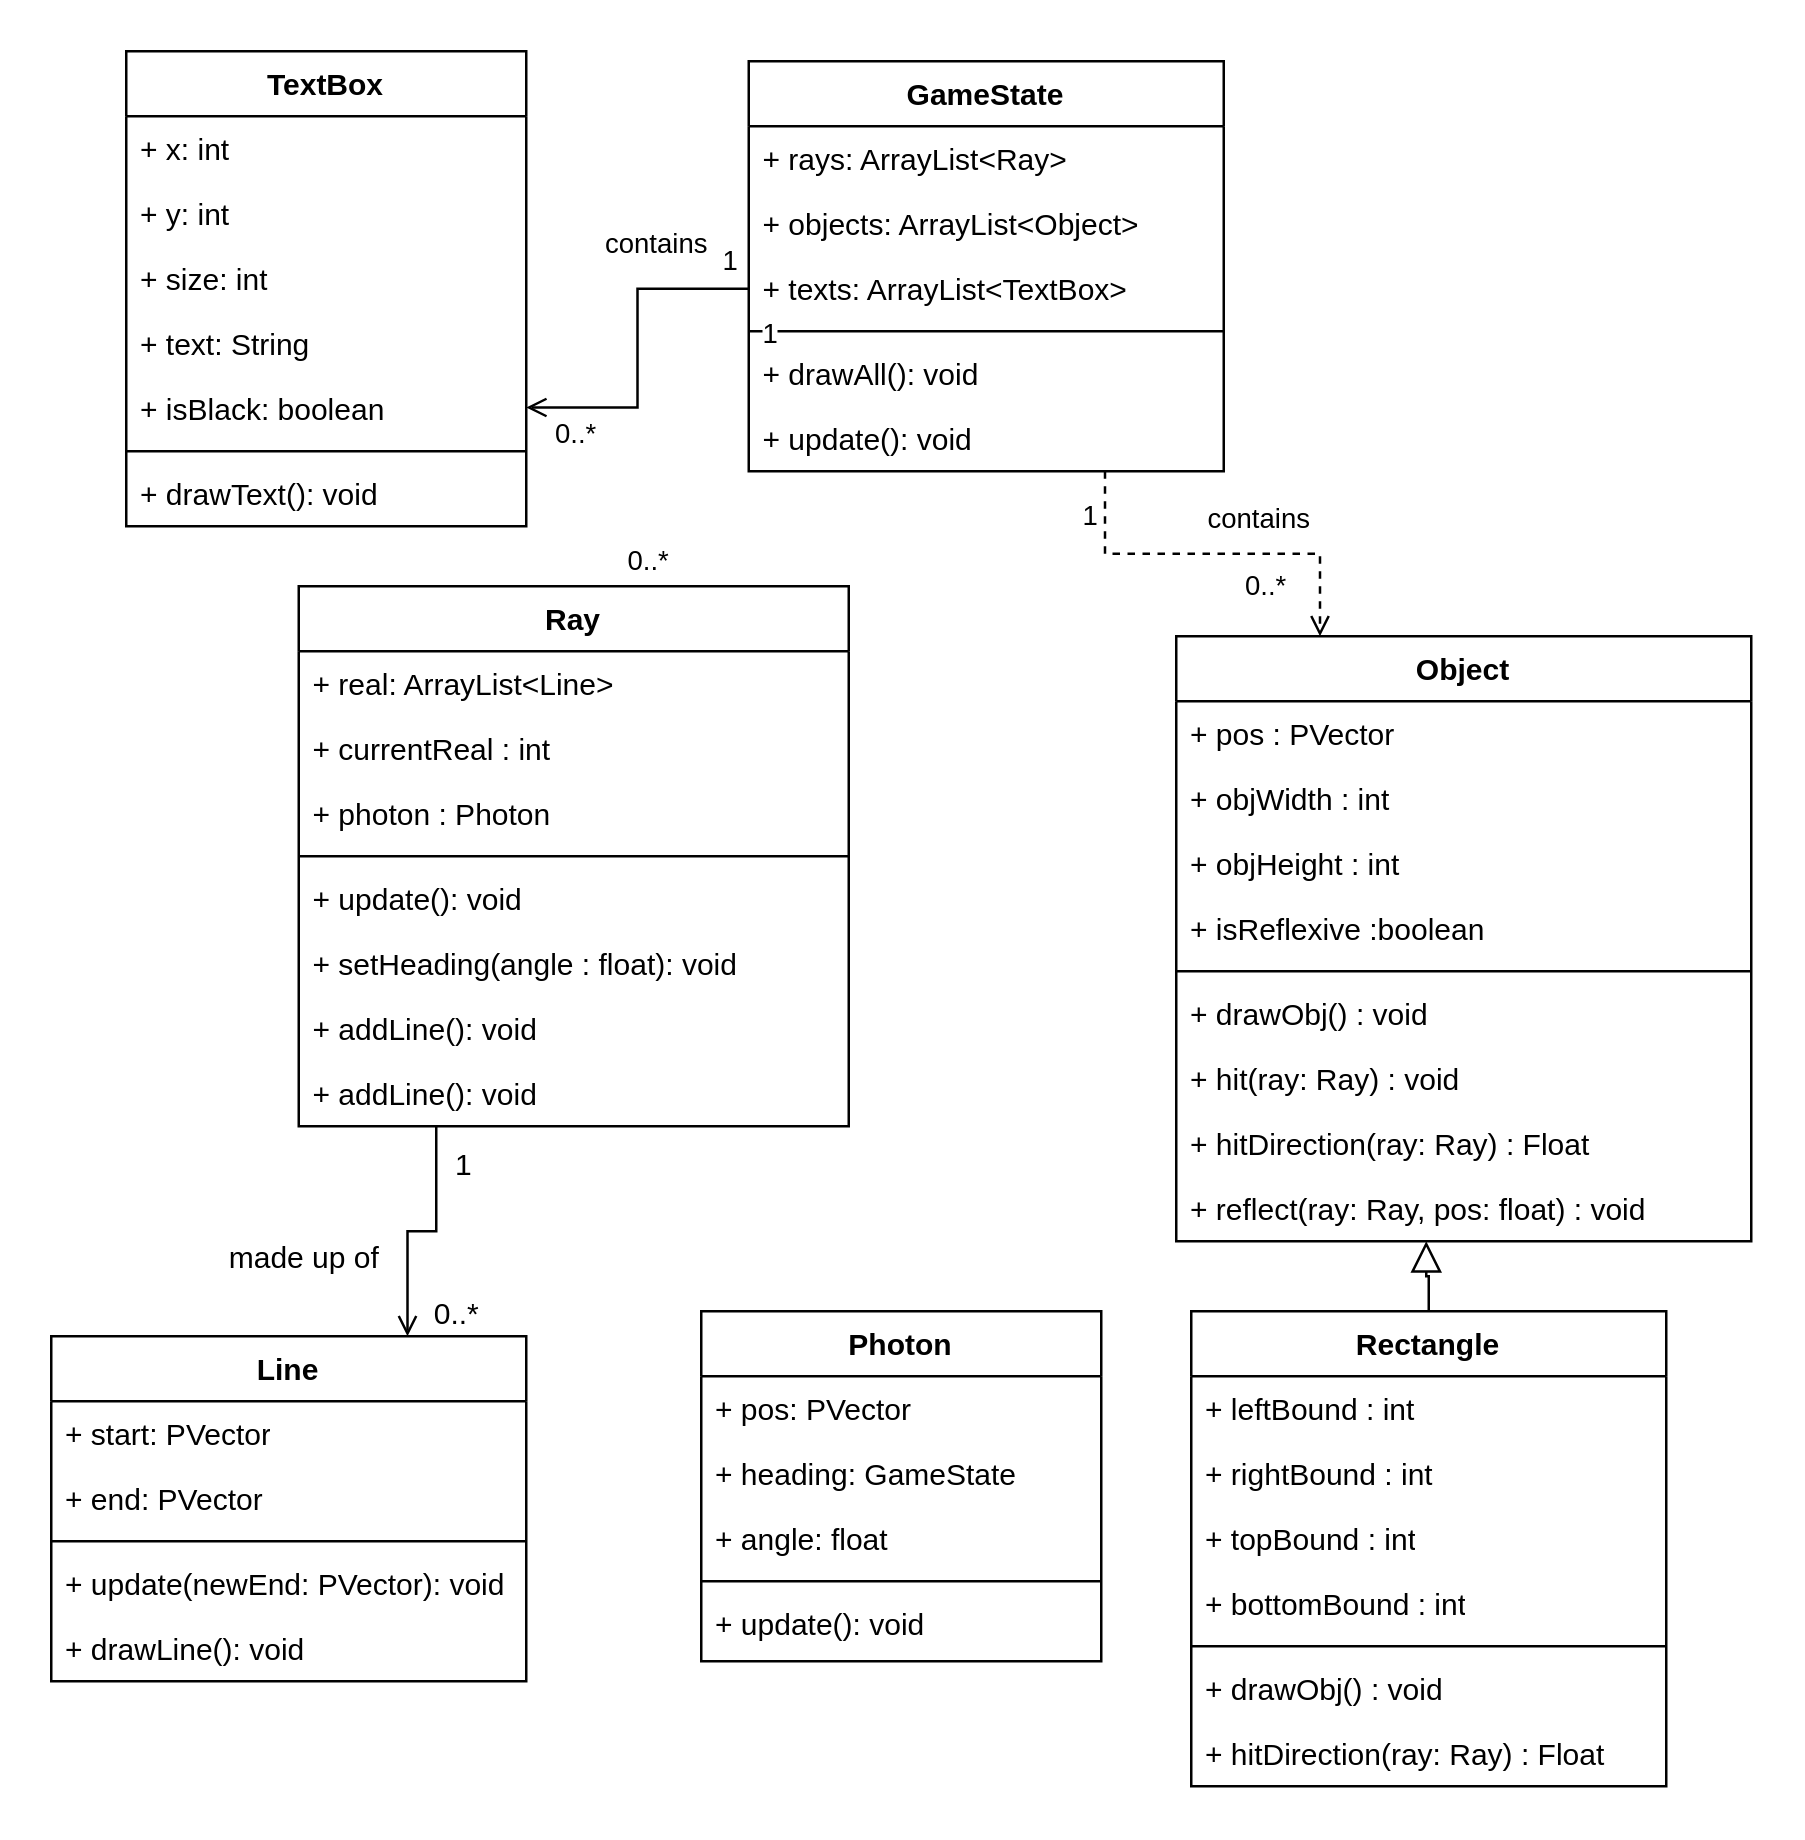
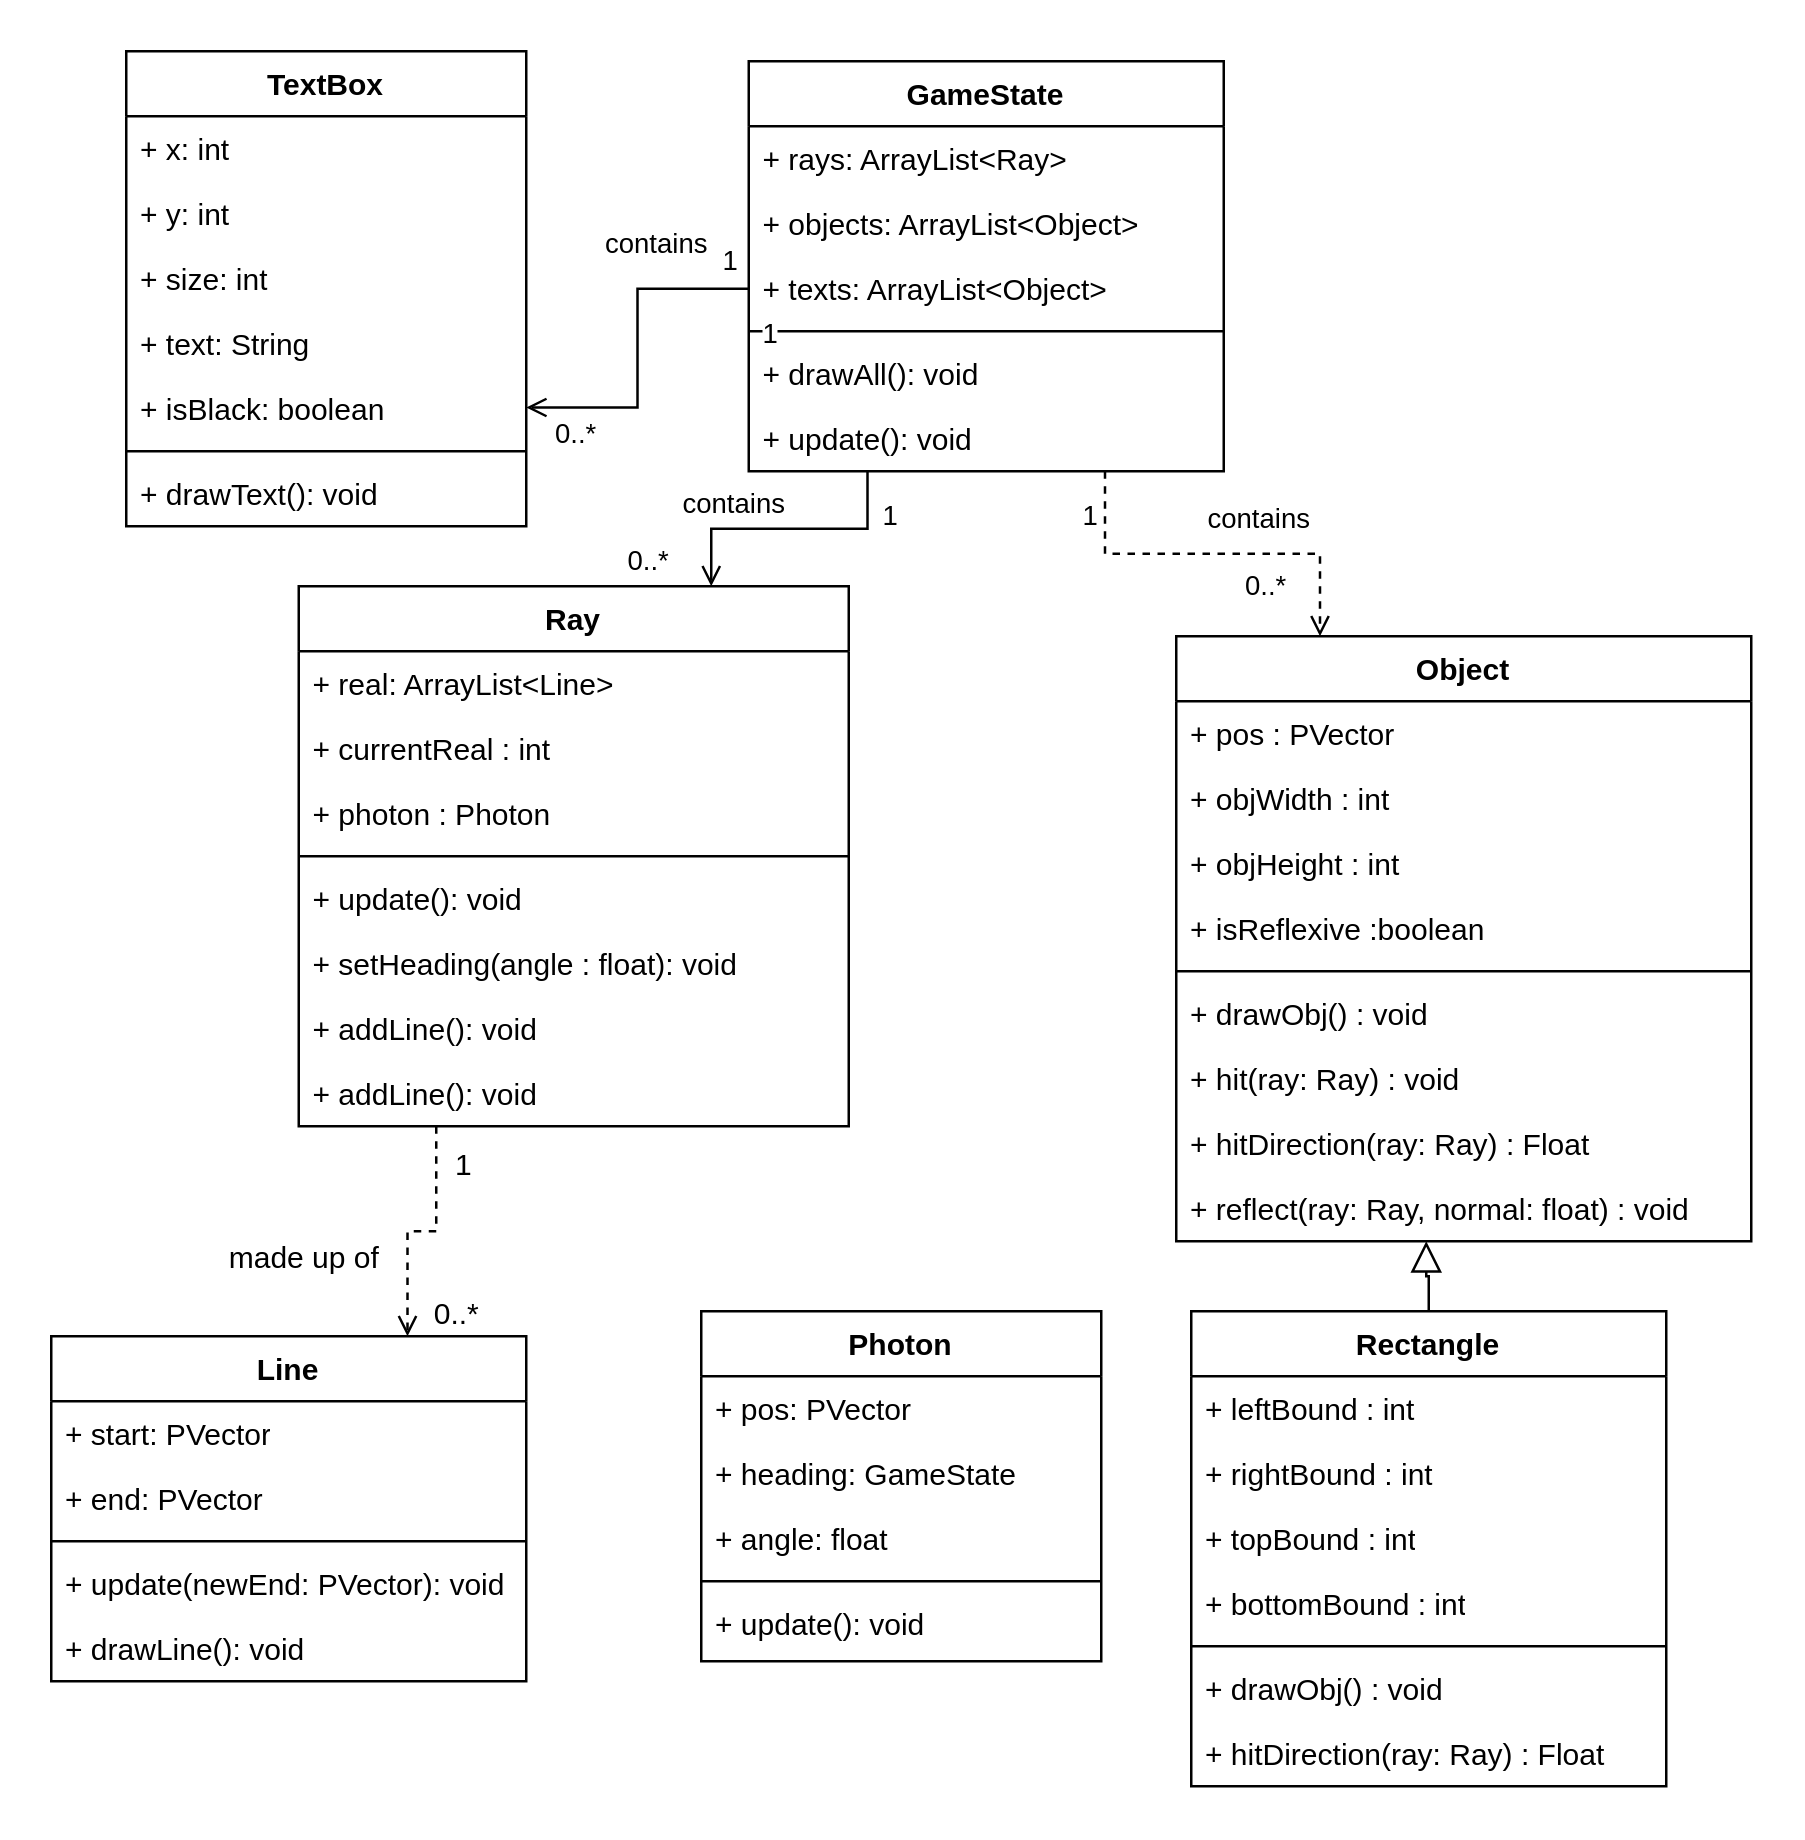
(975, 292) -> (967, 292)
none -> (790, 529)
(1460, 1212) -> (1466, 1230)
(426, 1231) -> (426, 1231)
